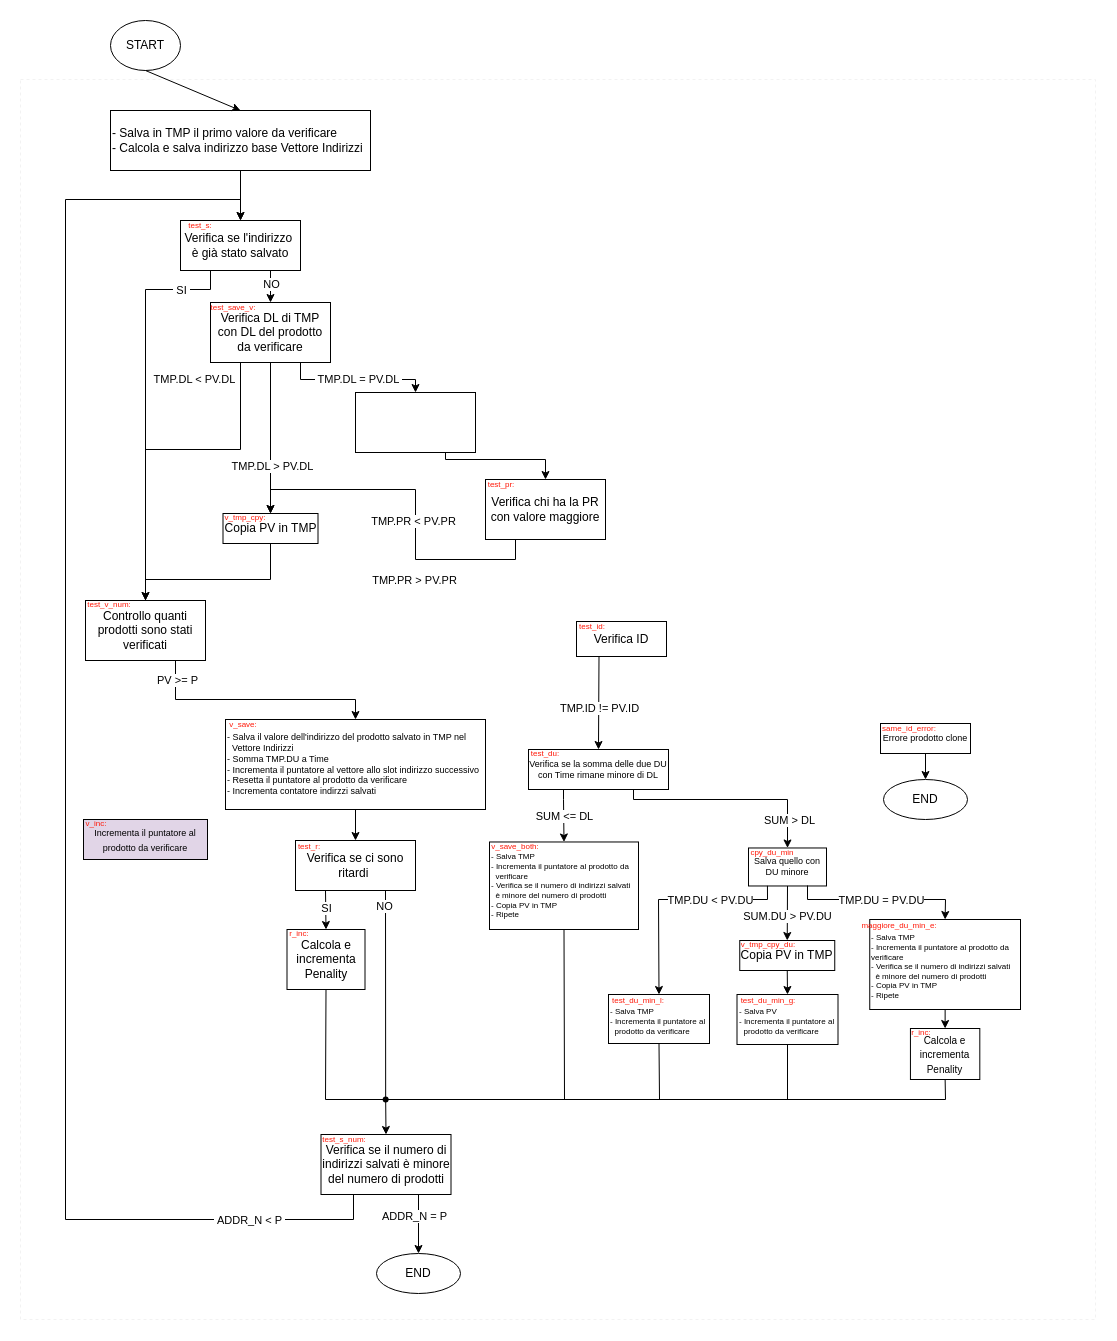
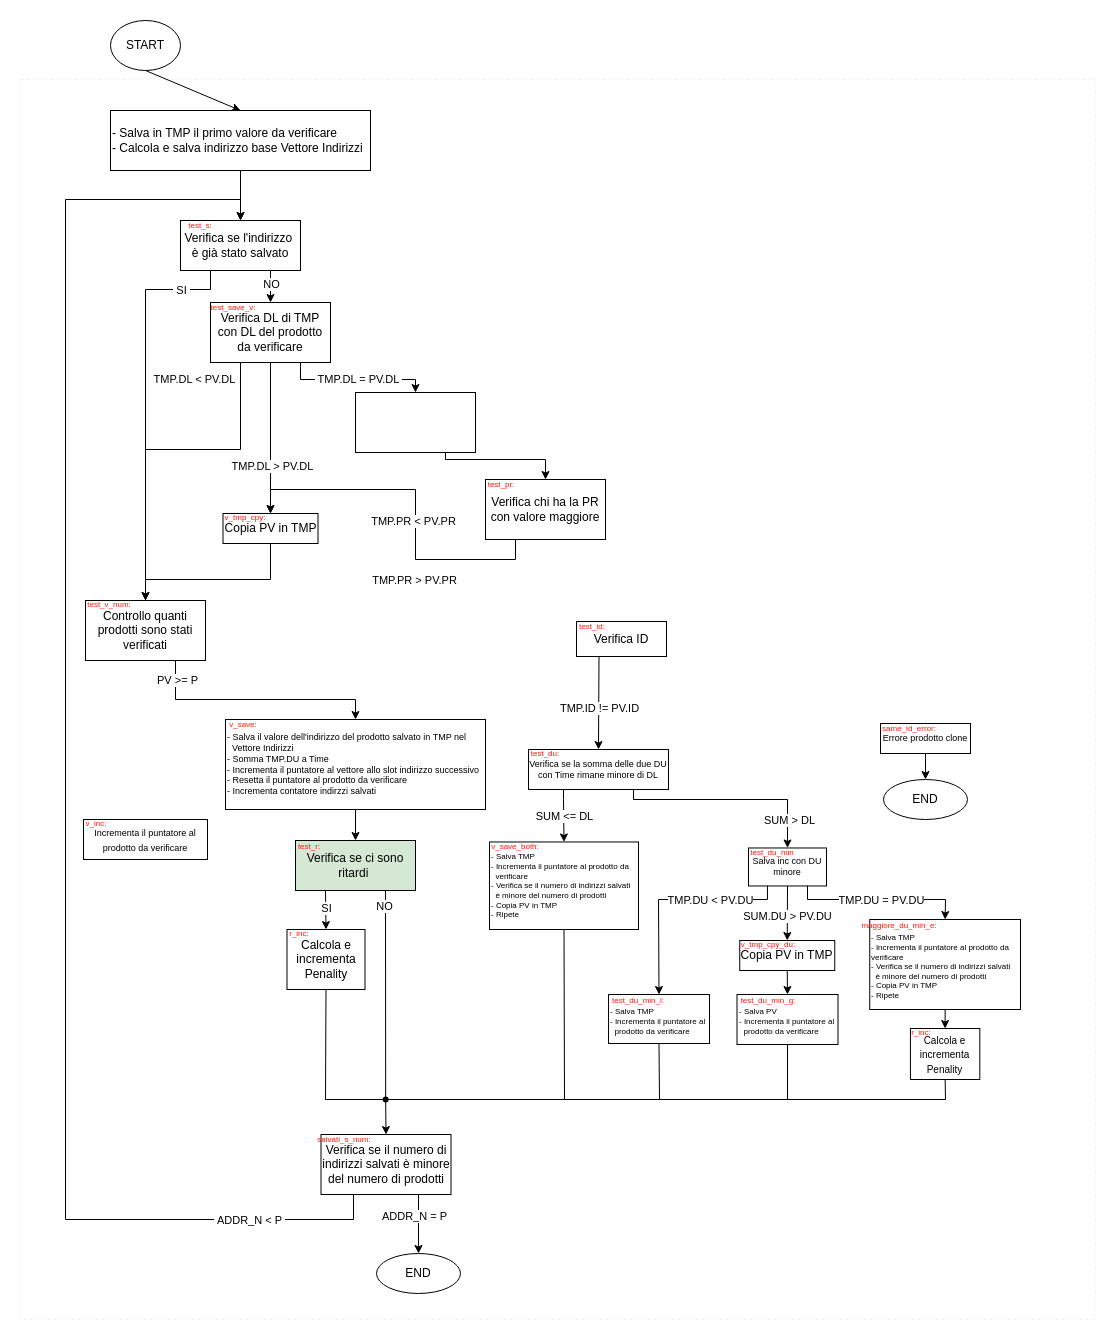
(146, 840) -> (146, 840)
(773, 852) -> (773, 852)
(356, 866) -> (356, 866)
(788, 867) -> (788, 867)
(345, 1139) -> (345, 1139)
